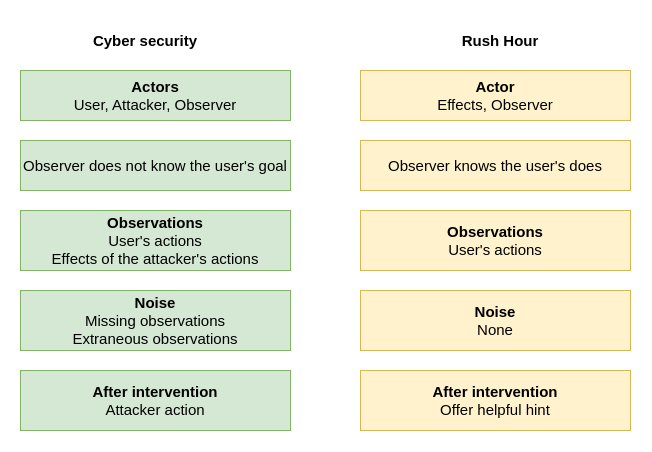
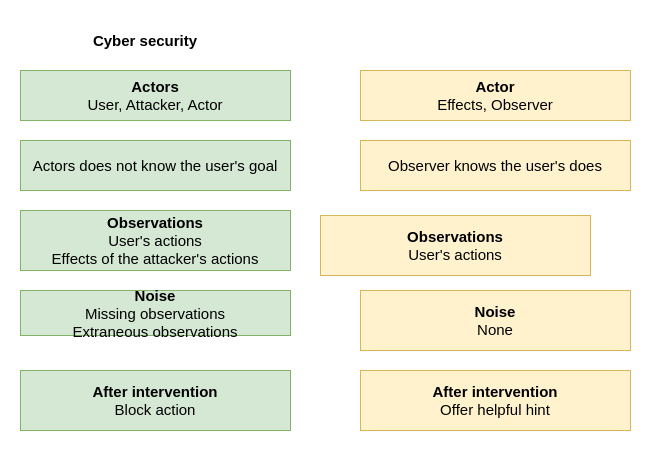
(501, 41) -> none
(156, 96) -> (156, 96)
(156, 166) -> (156, 166)
(496, 241) -> (456, 246)
(156, 321) -> (156, 313)
(156, 401) -> (156, 401)
